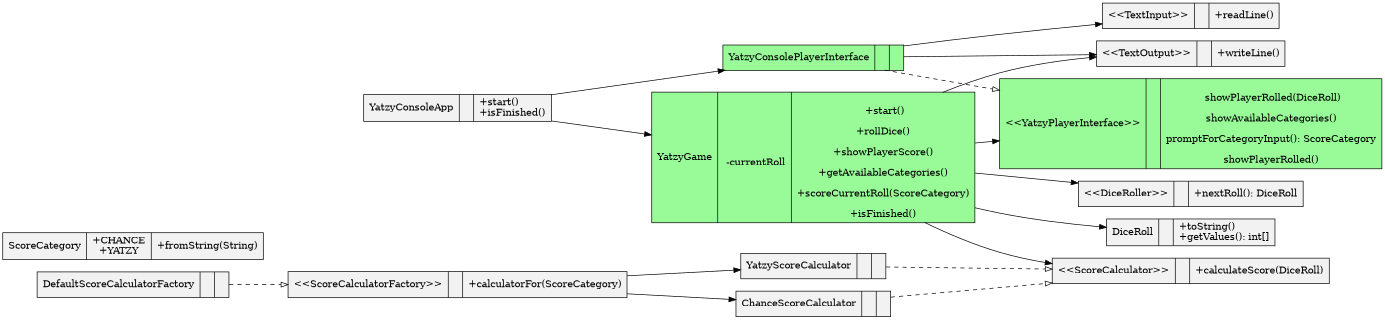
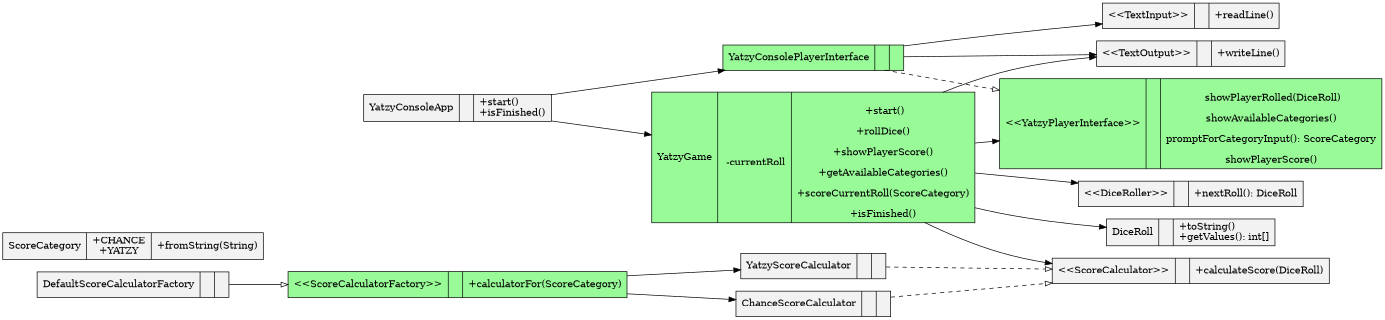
(1271, 160) -> (1271, 160)
(255, 285) -> (255, 285)
(458, 285) -> (458, 285)
